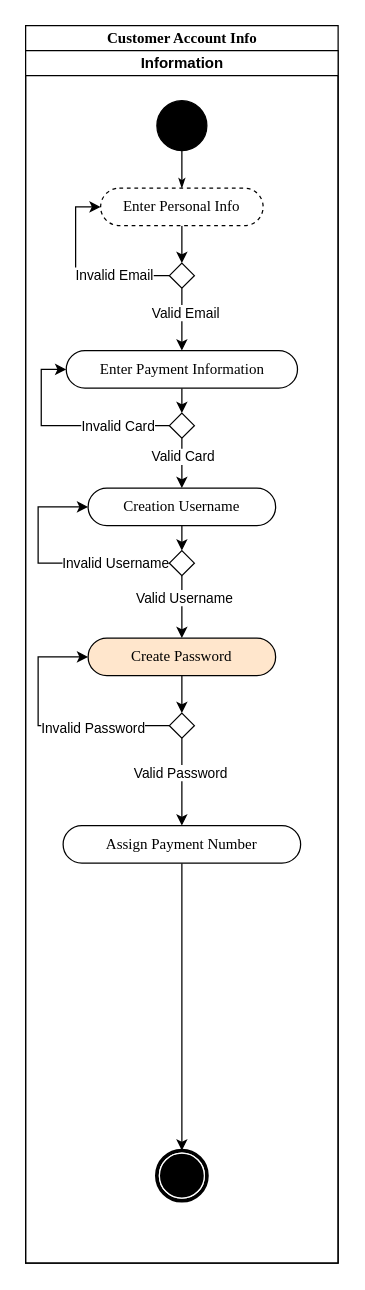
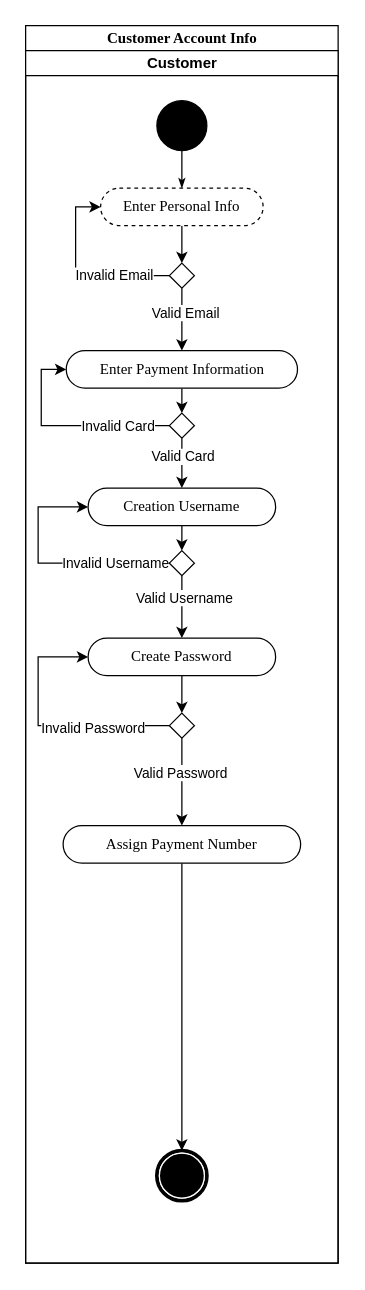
(183, 63) -> (183, 63)
(182, 657) -> (182, 657)
